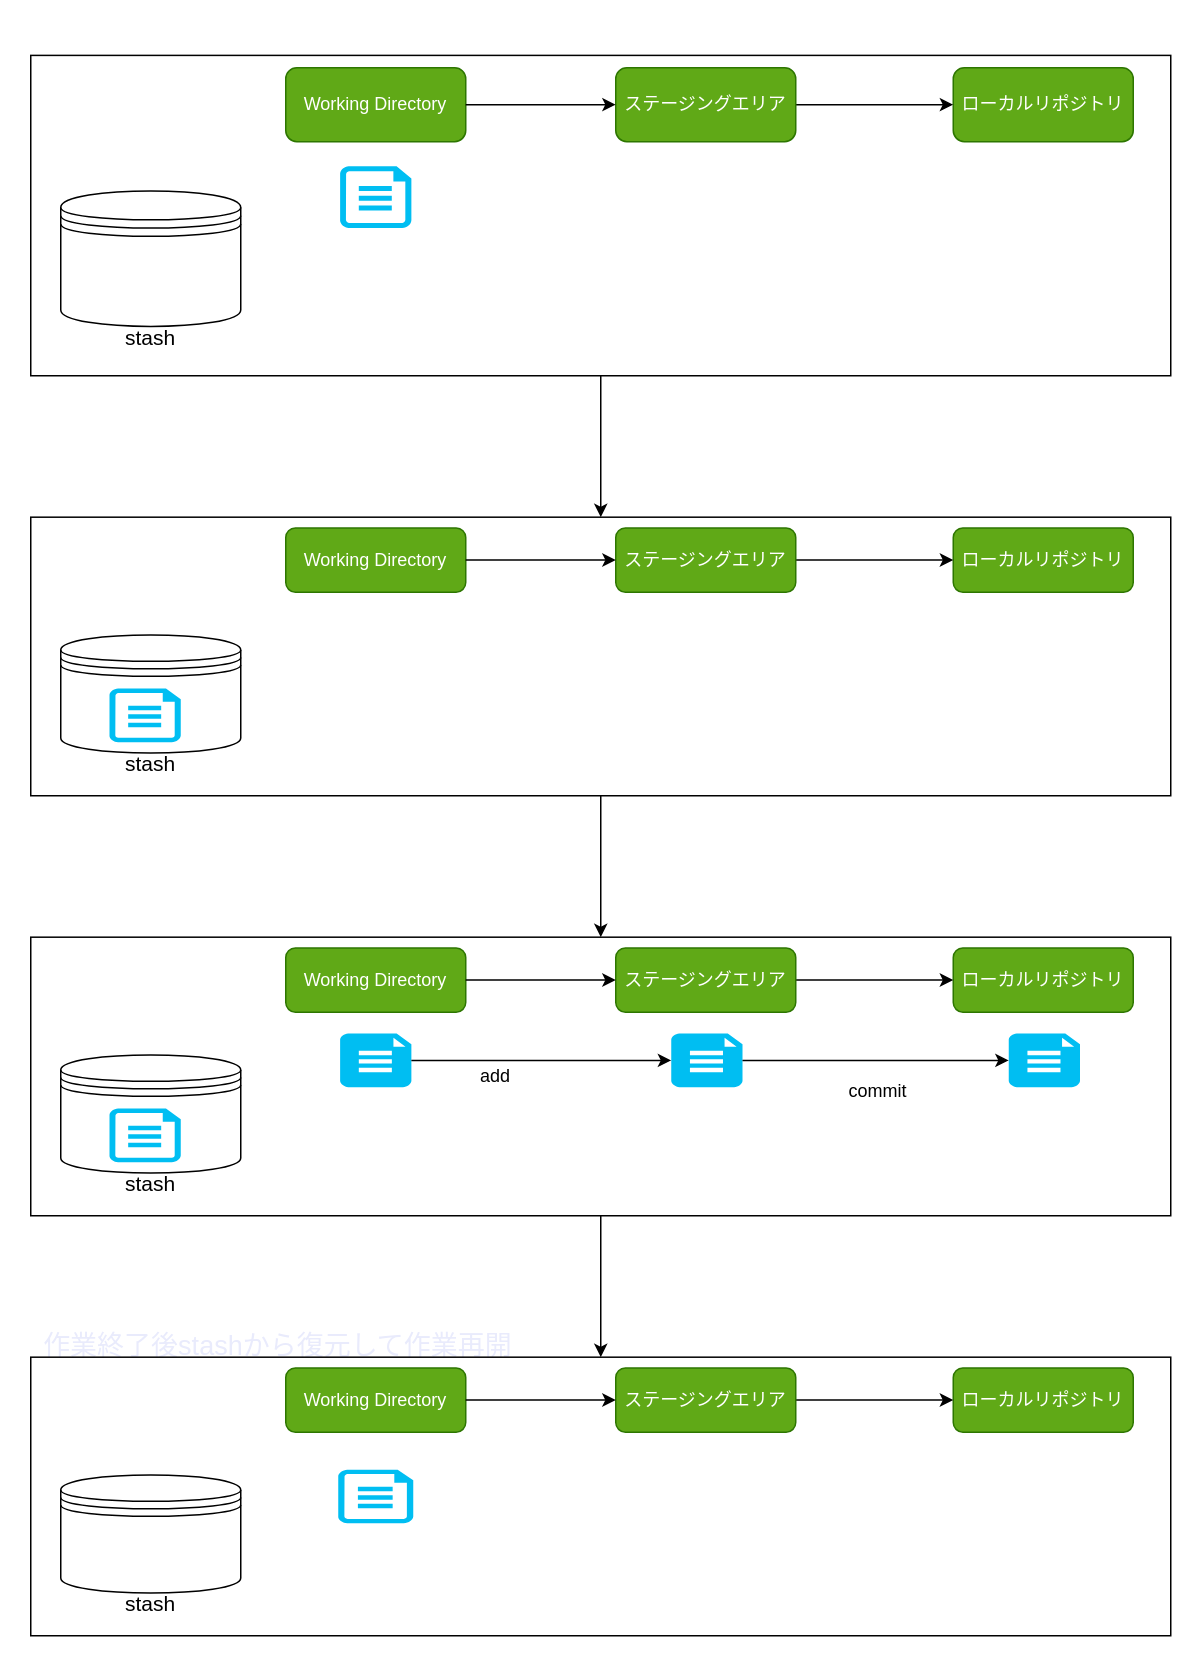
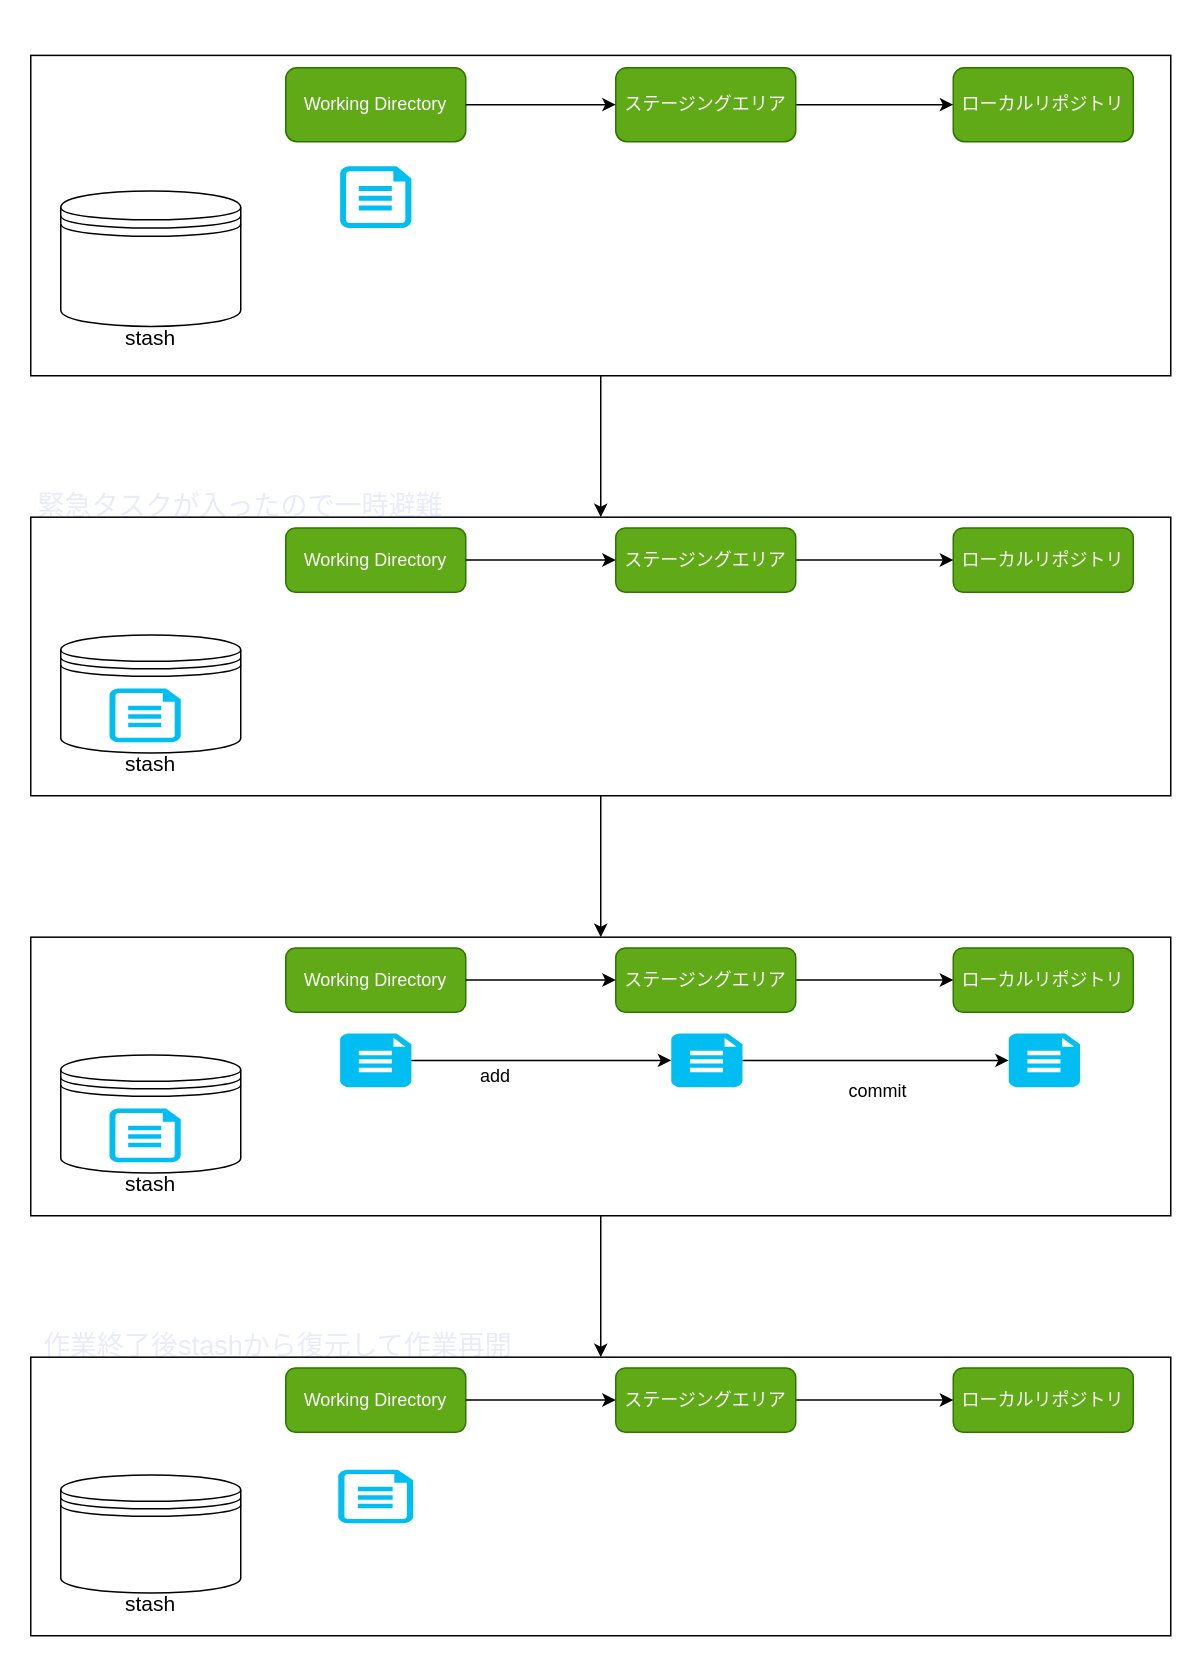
none -> (241, 506)
